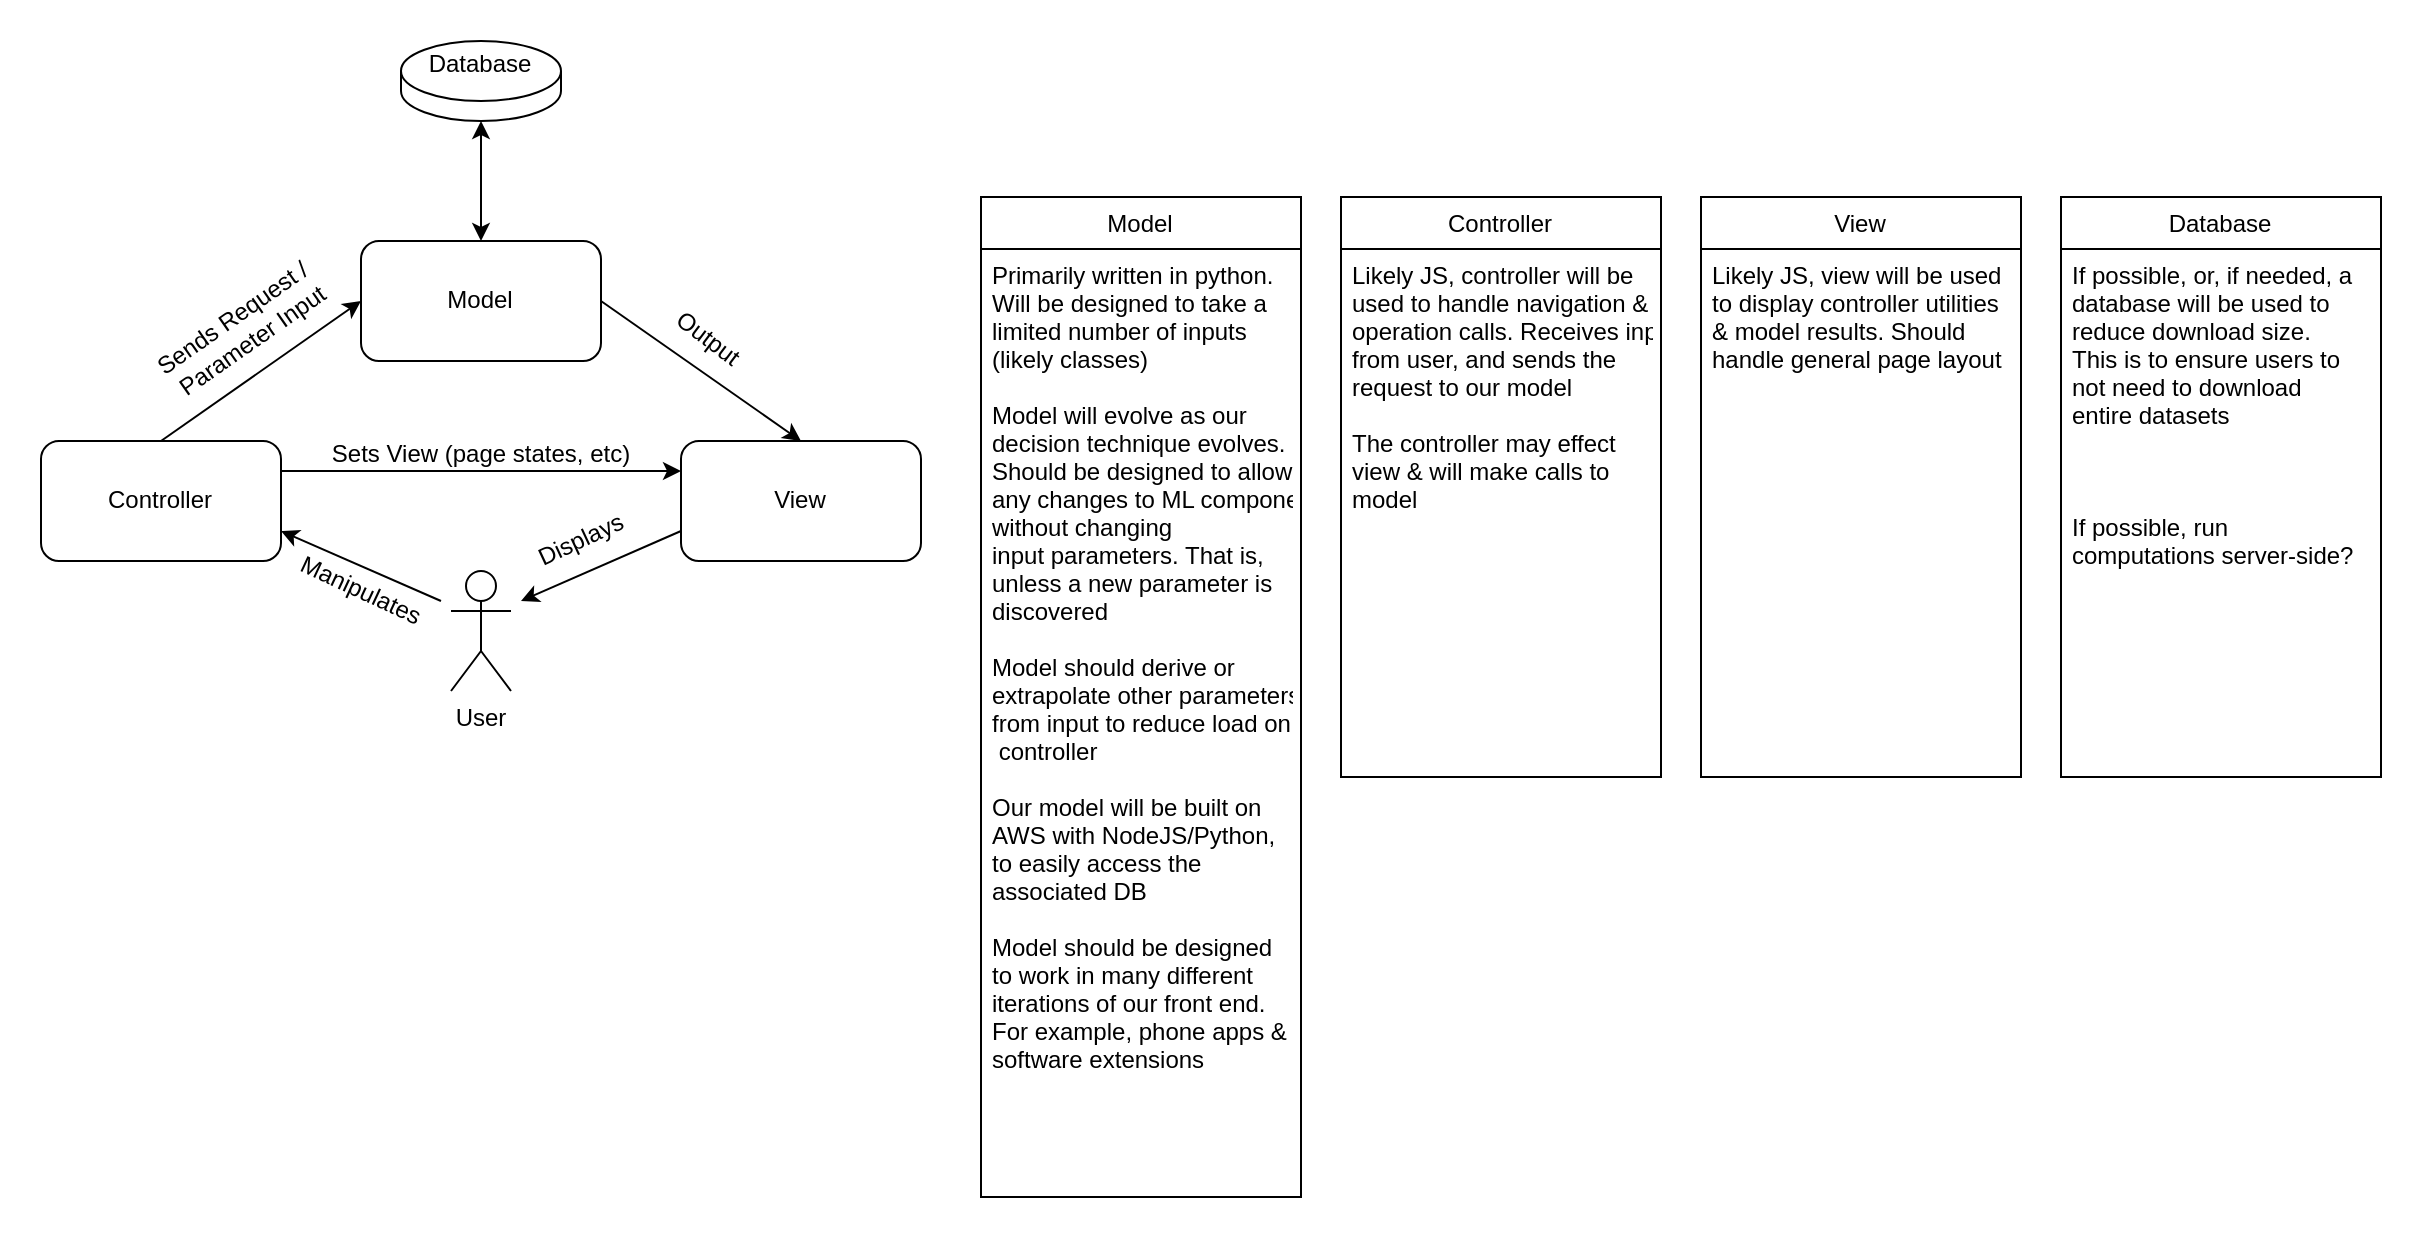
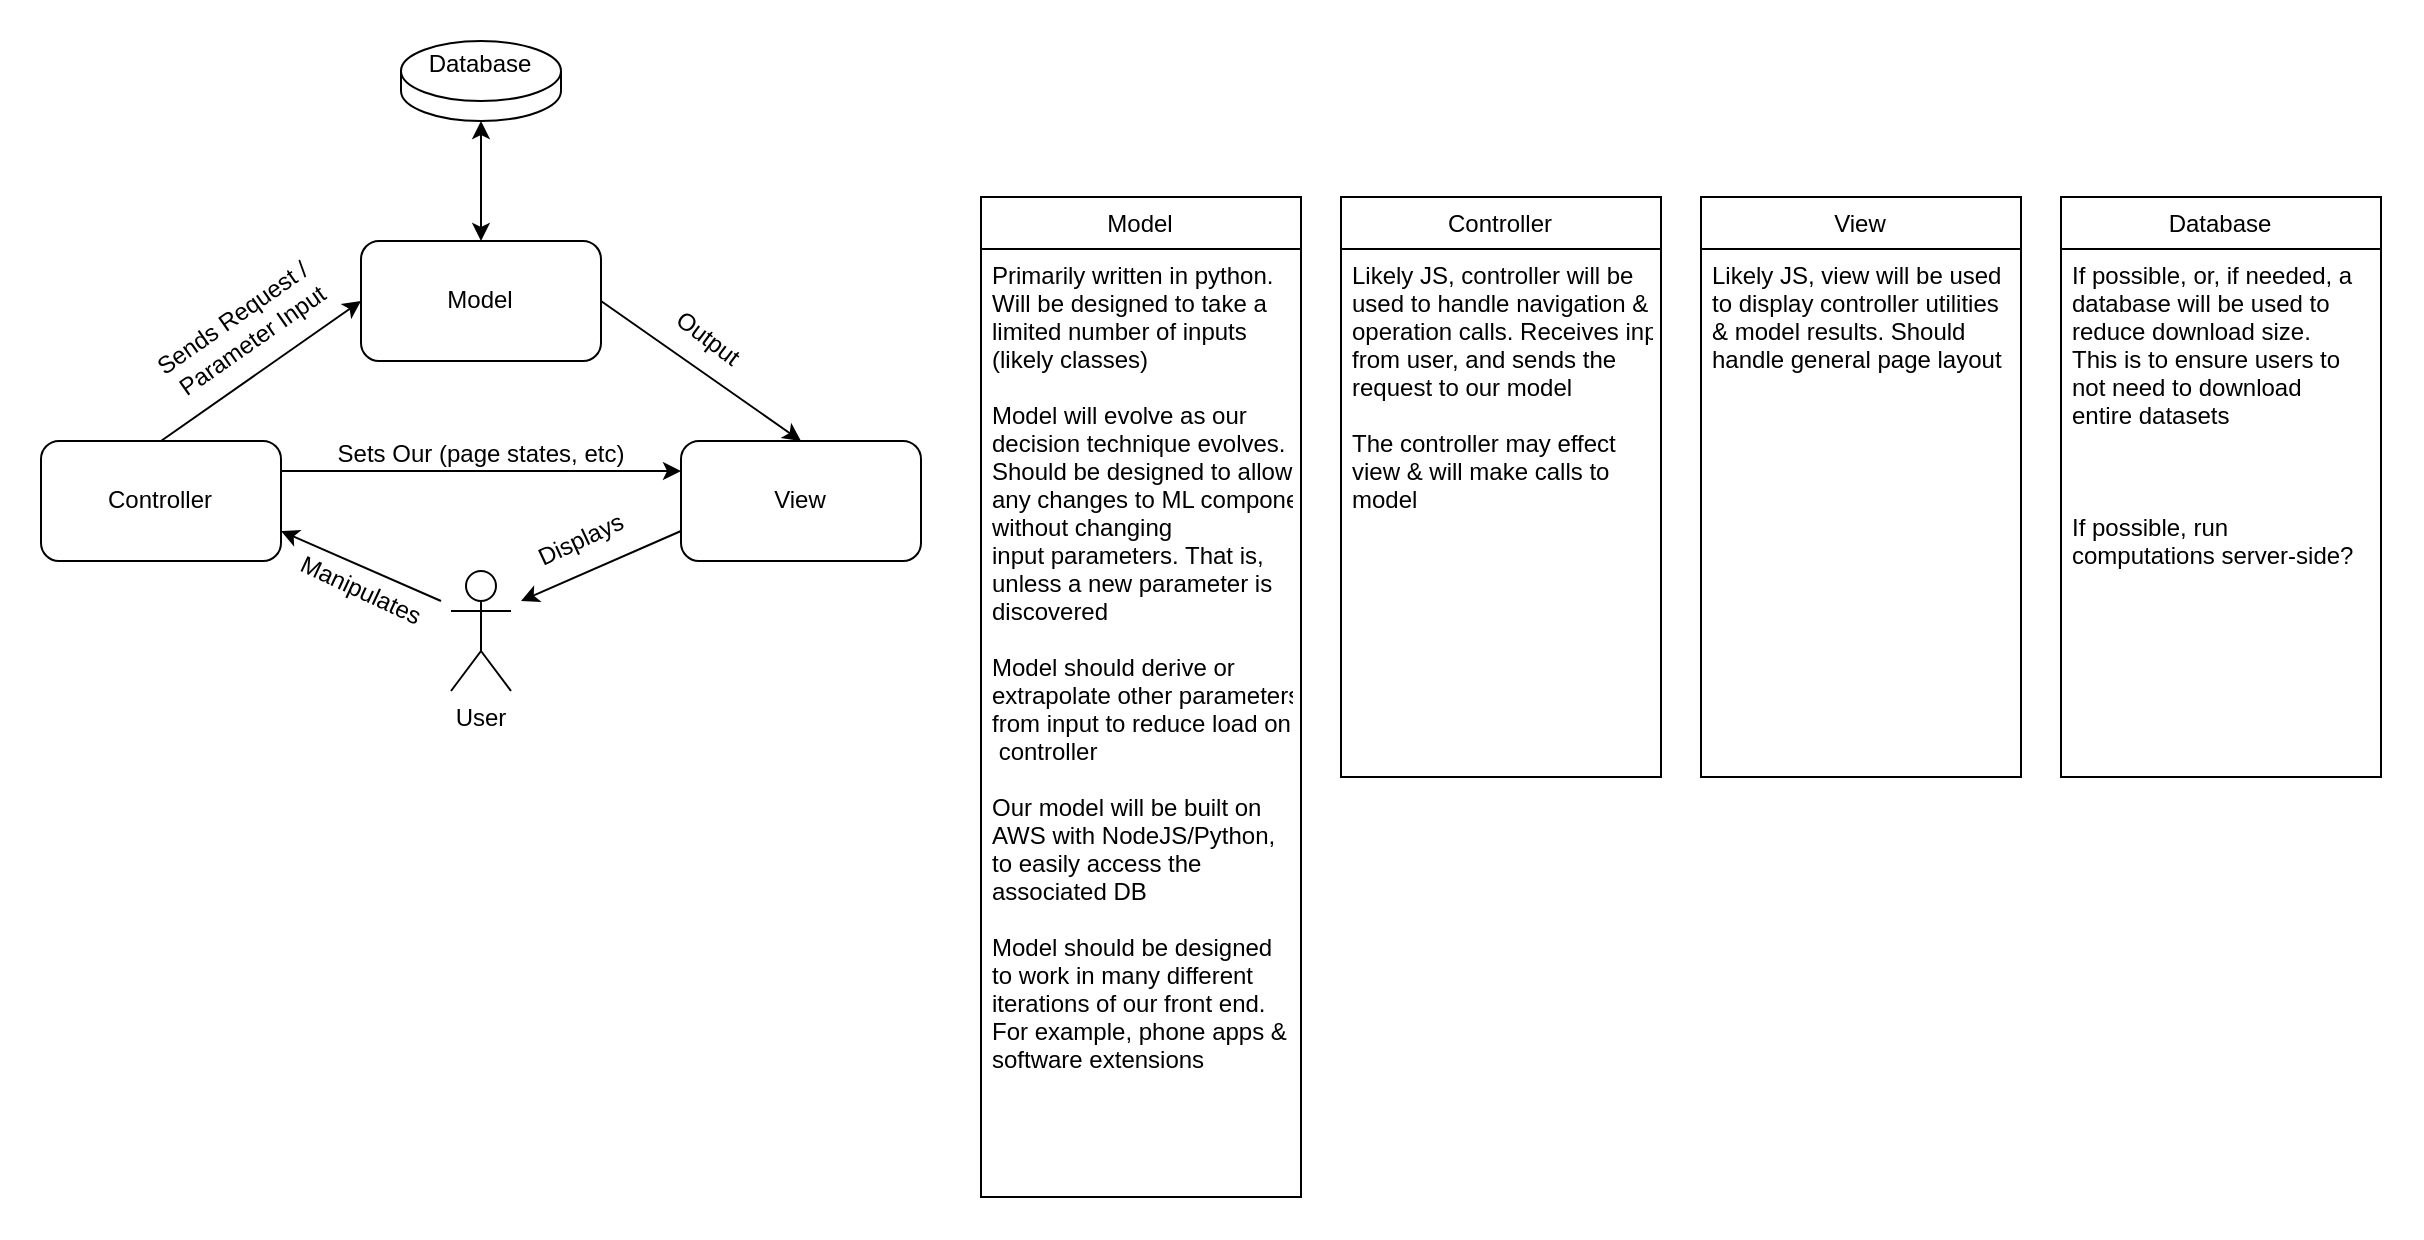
(482, 455) -> (482, 455)
